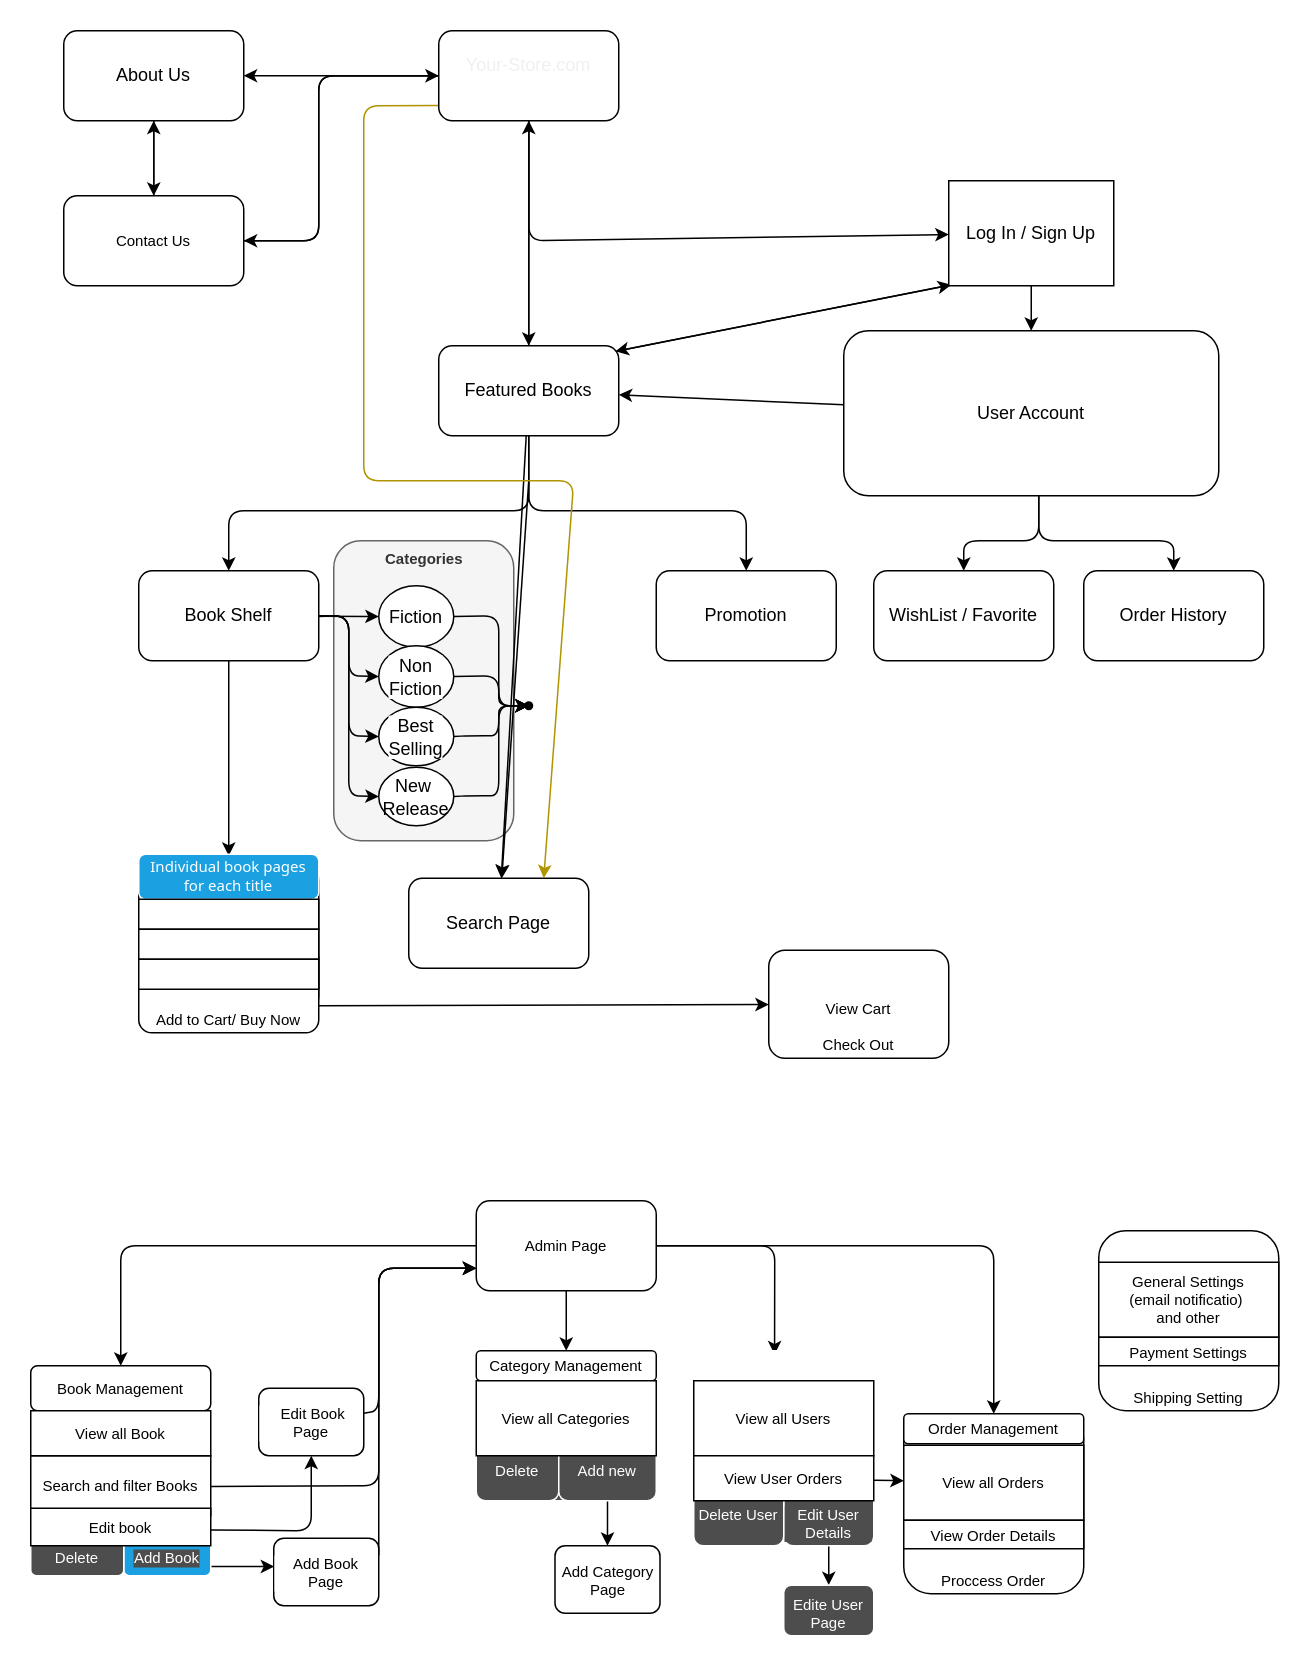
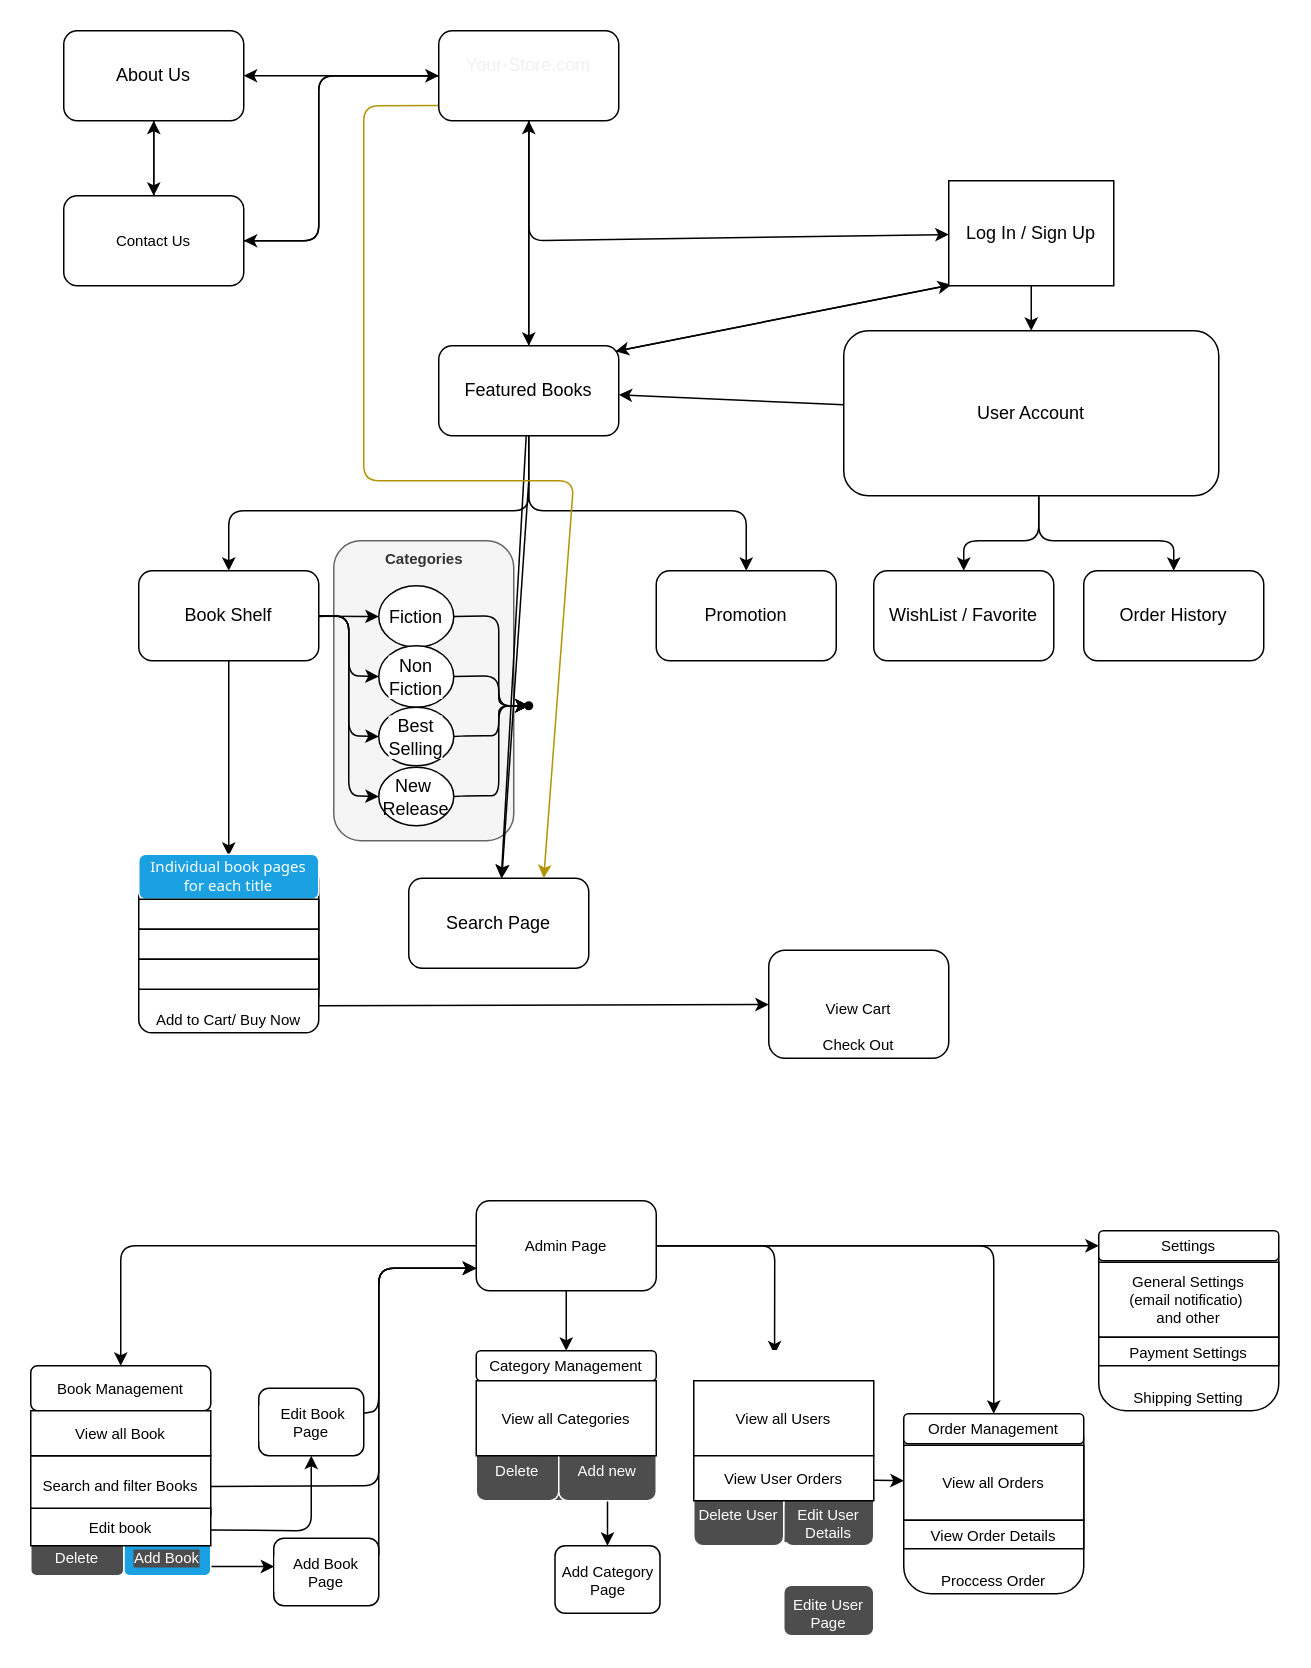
none -> (1038, 1246)
none -> (1189, 1246)
(829, 1560) -> none
